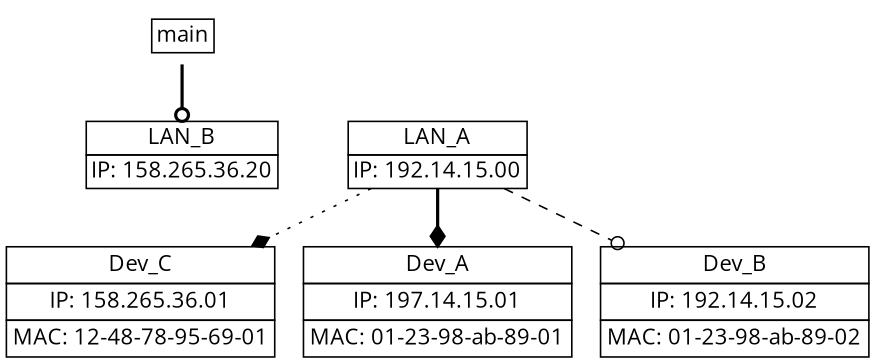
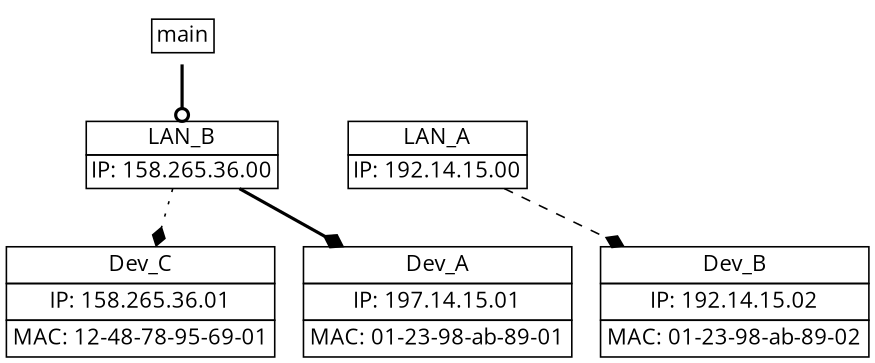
(182, 171) -> (182, 171)
(438, 208) -> (282, 213)
(320, 213) -> (167, 208)
(558, 214) -> (558, 214)
